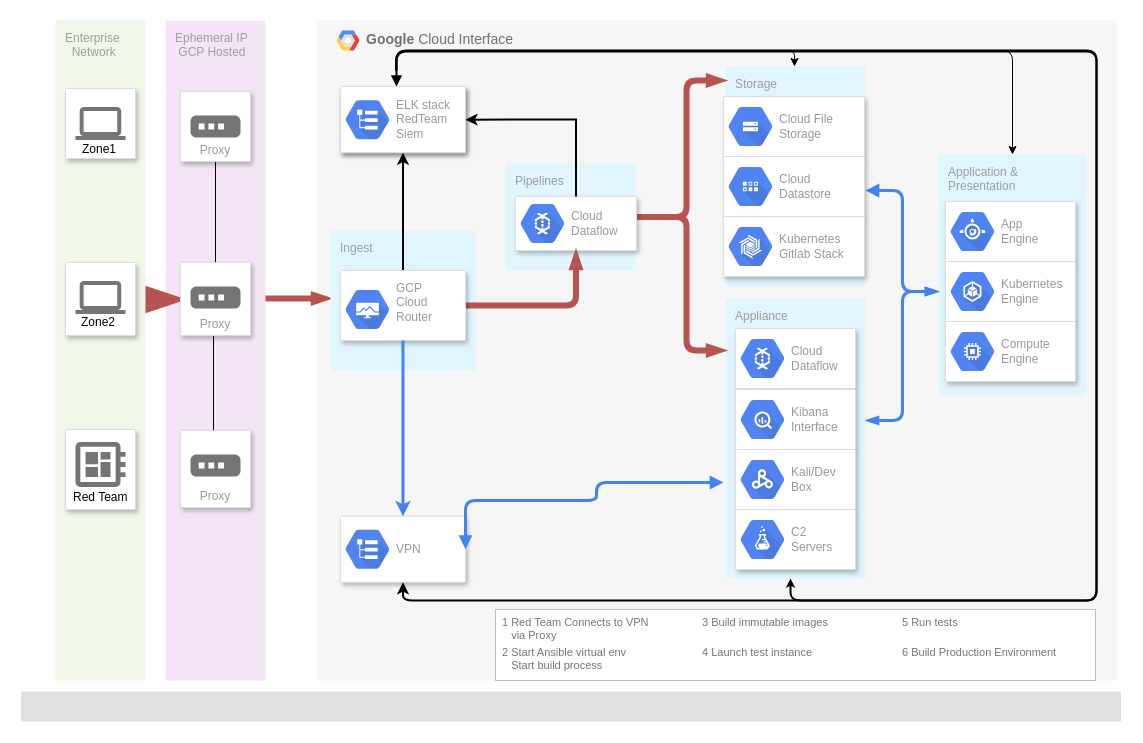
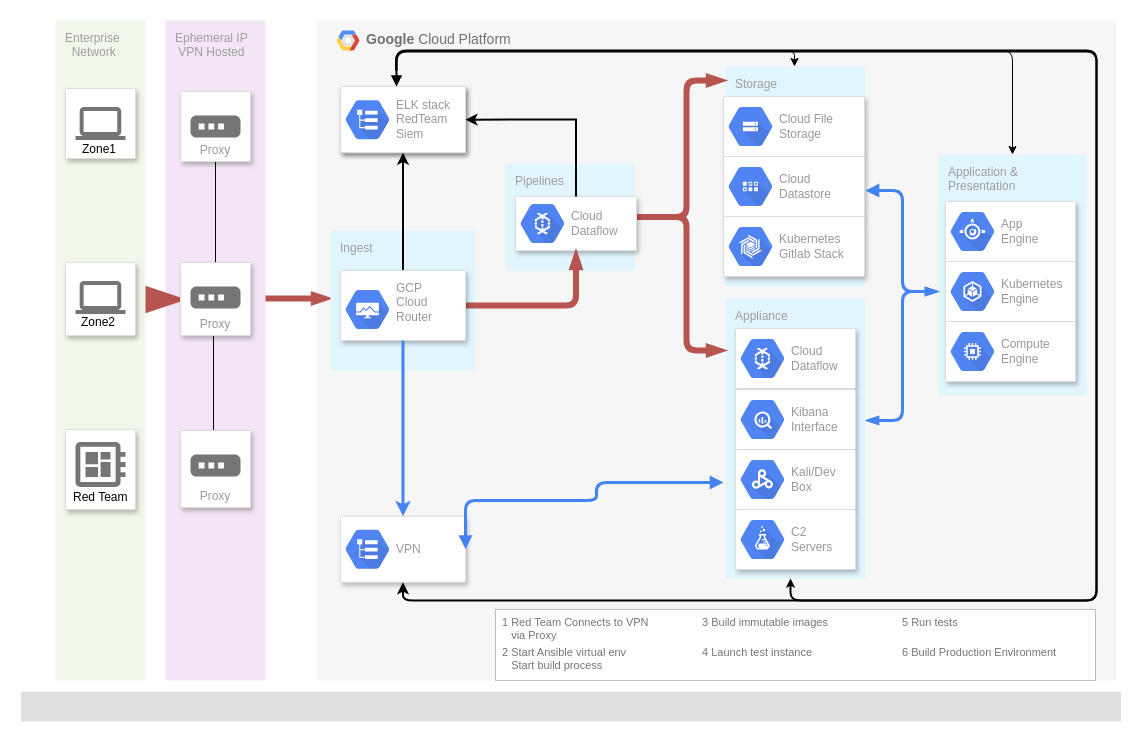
(445, 40) -> (440, 40)
(213, 46) -> (213, 46)
